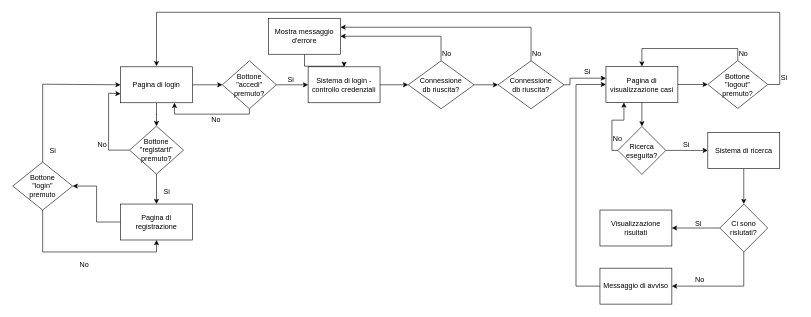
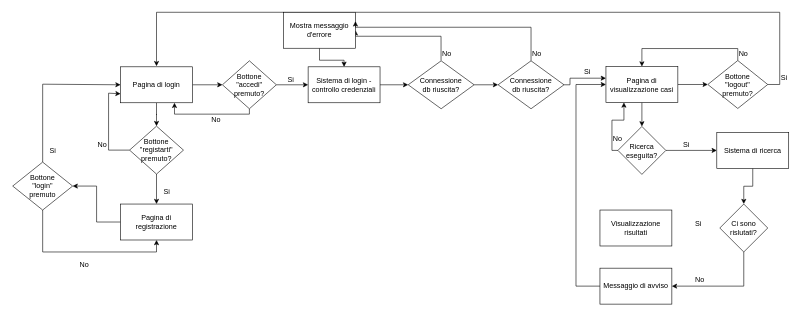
(305, 36) -> (320, 30)
(744, 151) -> (753, 151)
(677, 228) -> none
